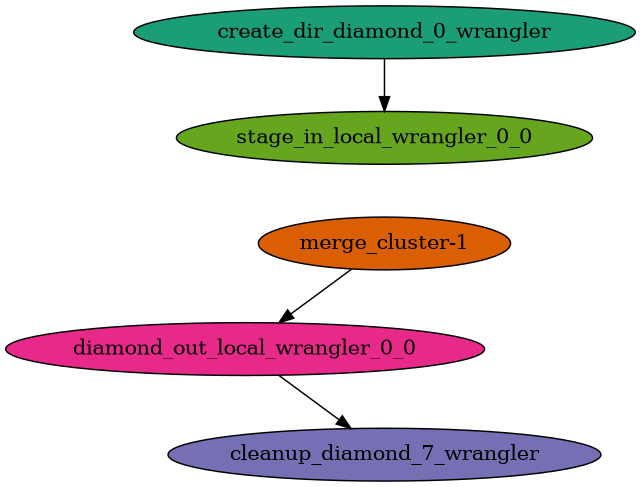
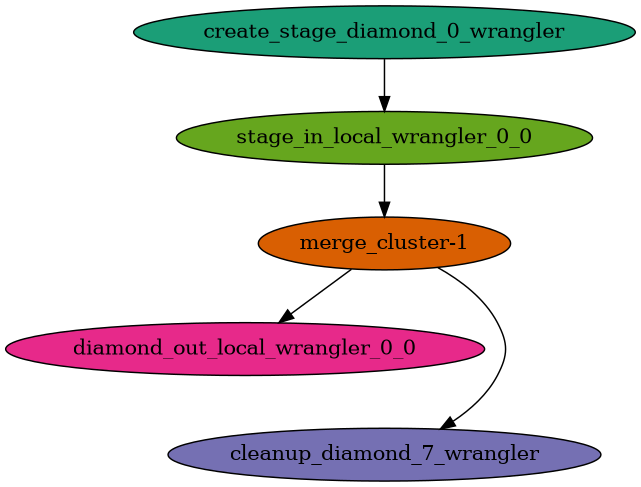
(384, 32) -> (384, 32)
none -> (384, 183)
(309, 397) -> (504, 340)
